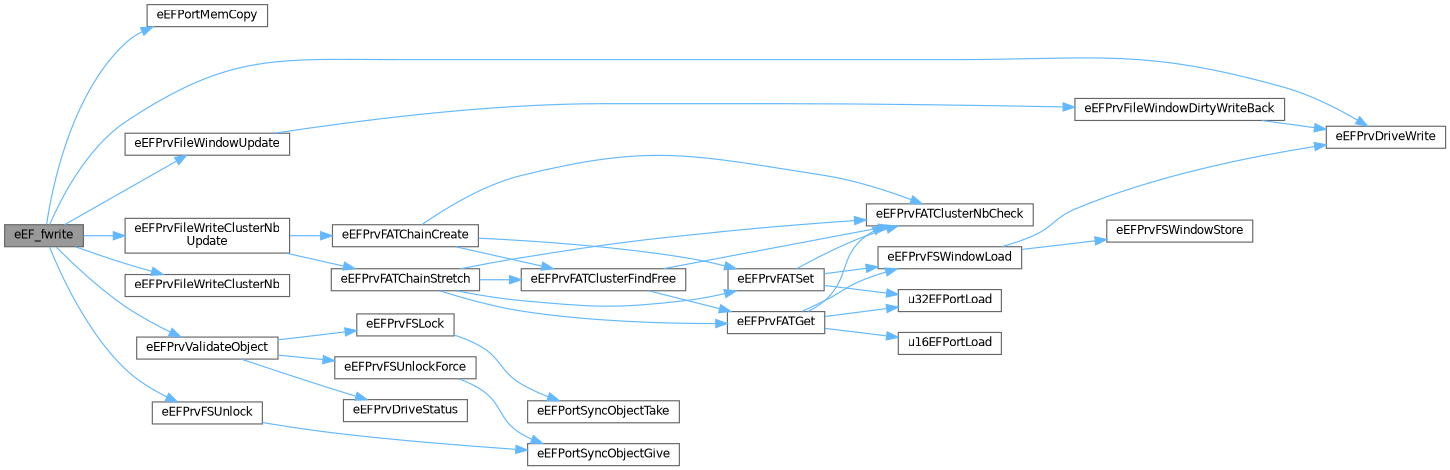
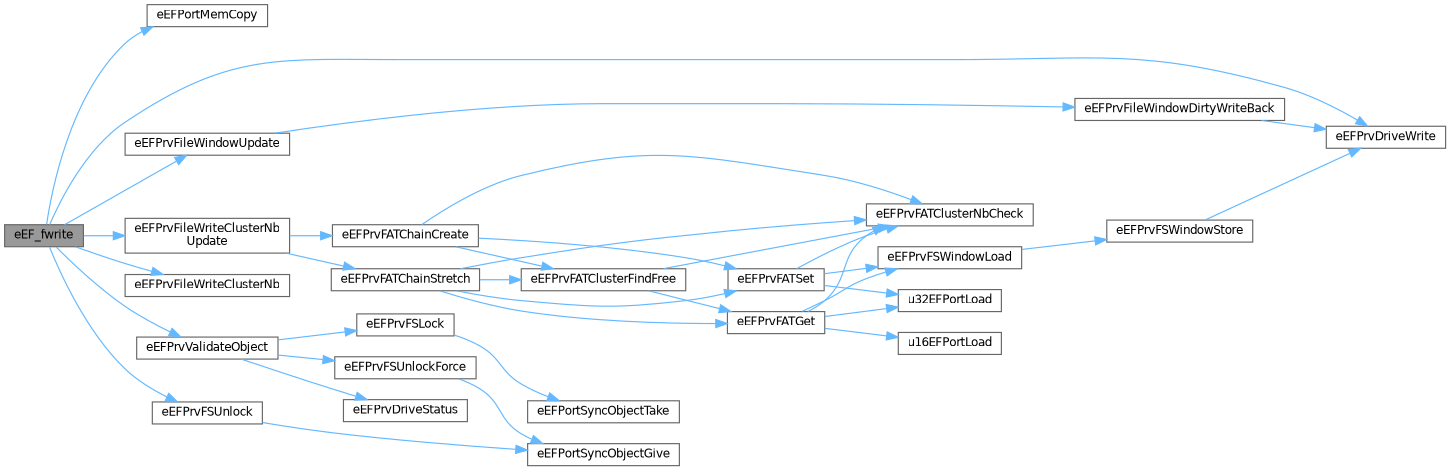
(1153, 182) -> (1277, 187)
